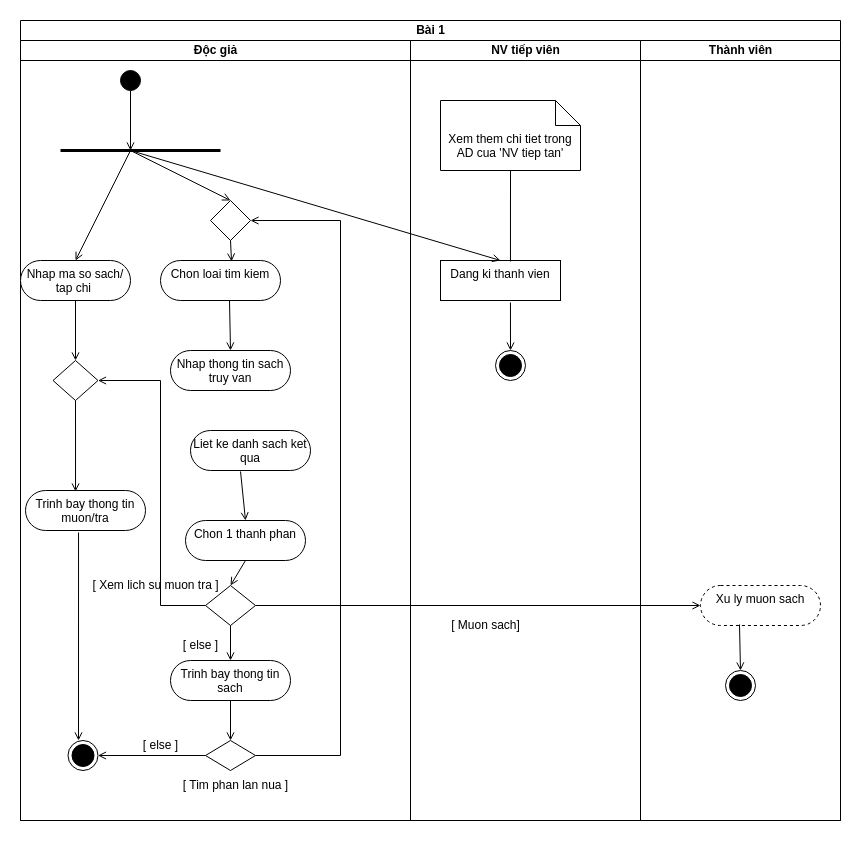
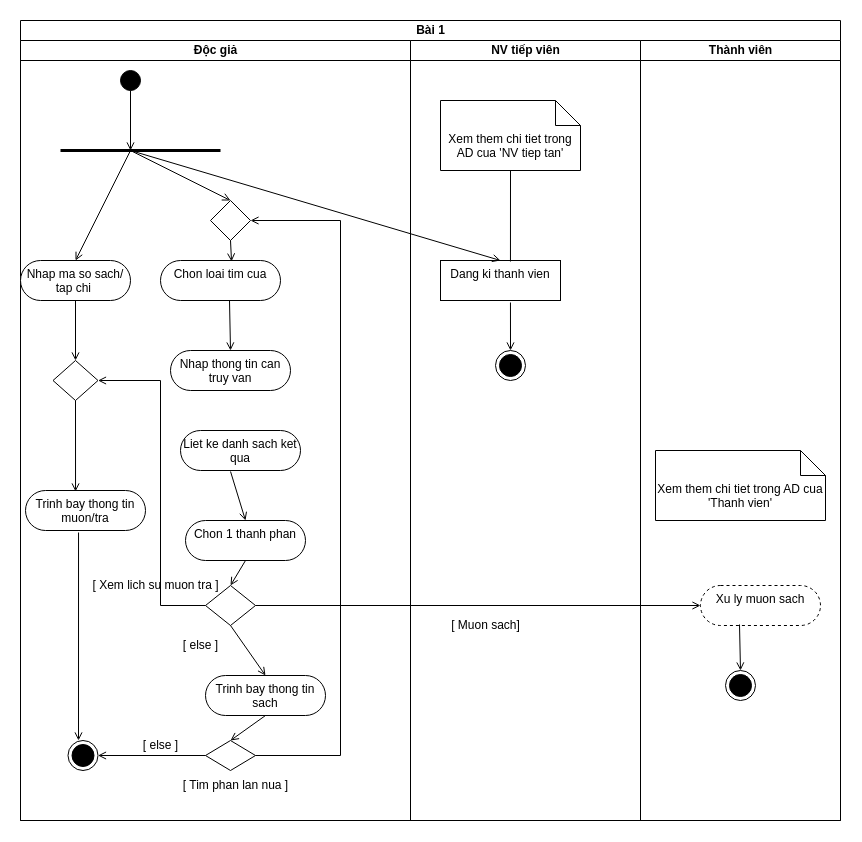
(221, 275) -> (221, 275)
(231, 372) -> (231, 372)
(251, 451) -> (241, 451)
none -> (741, 486)
(231, 681) -> (266, 696)
